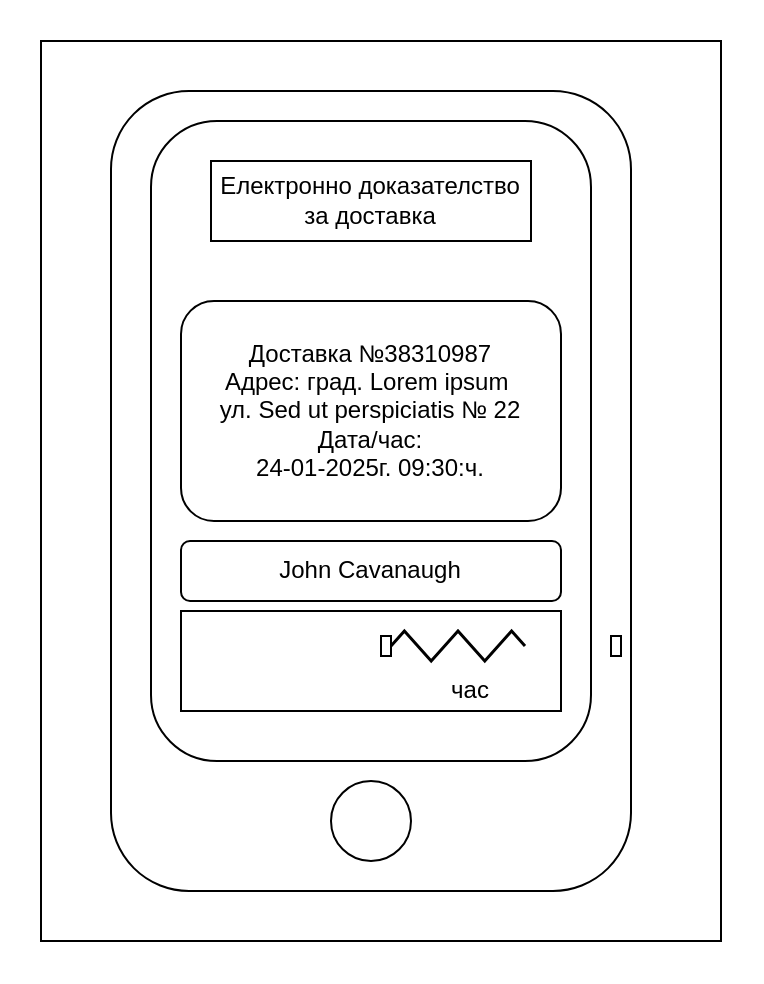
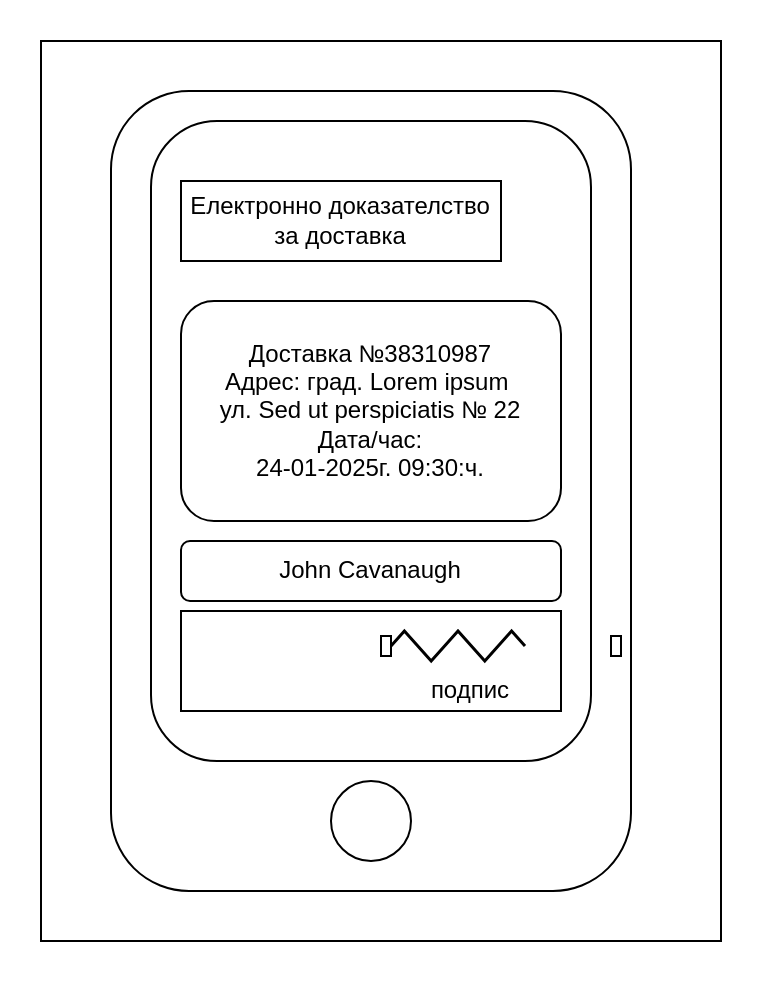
(371, 201) -> (341, 221)
(471, 691) -> (471, 691)
